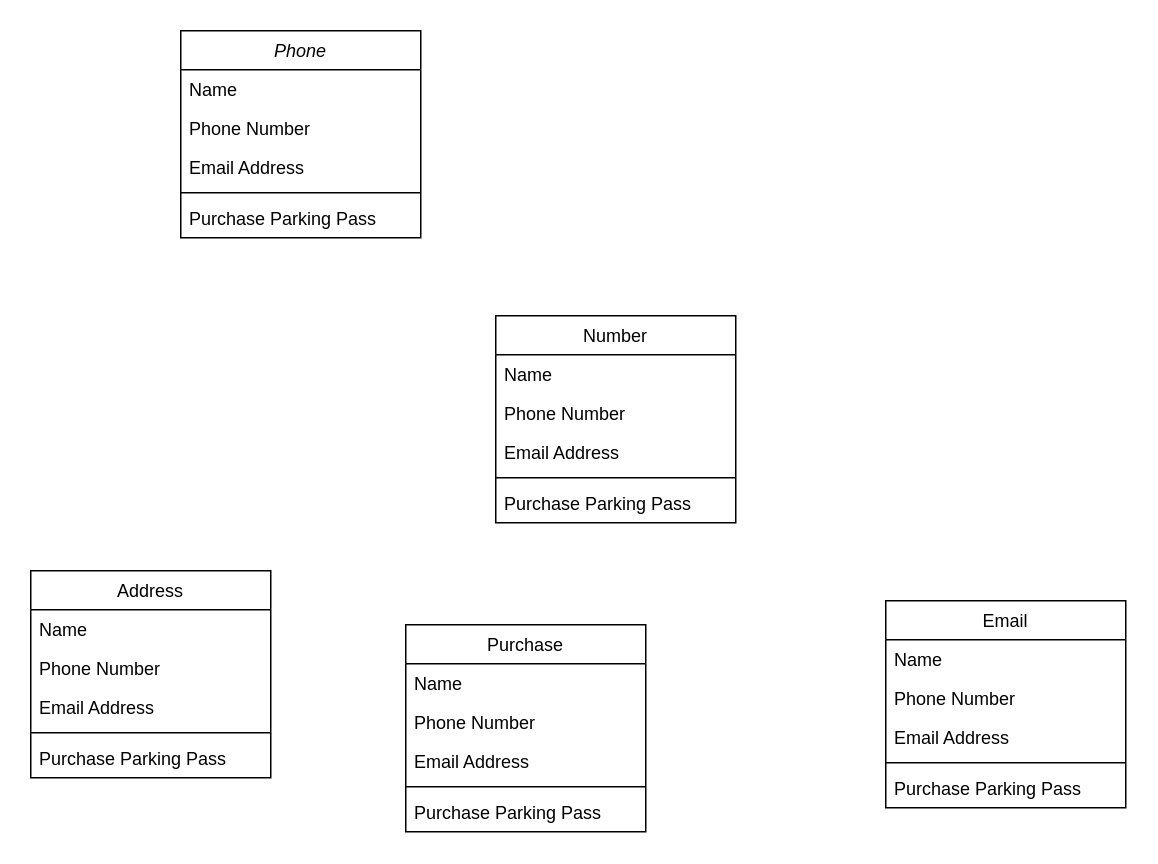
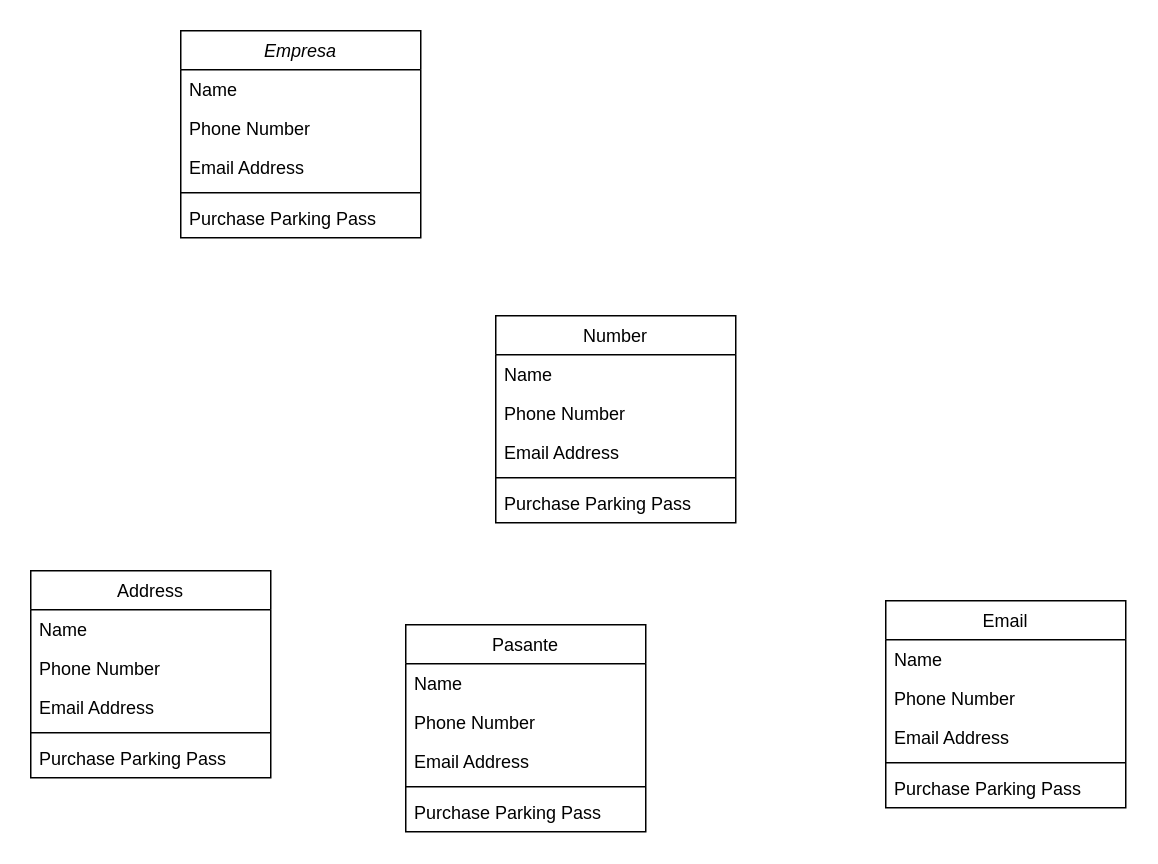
(300, 51) -> (300, 51)
(525, 645) -> (525, 645)
